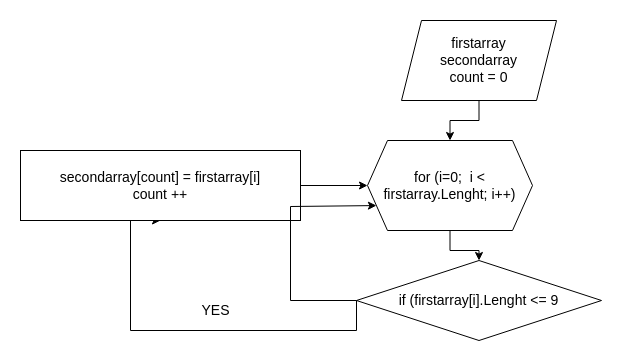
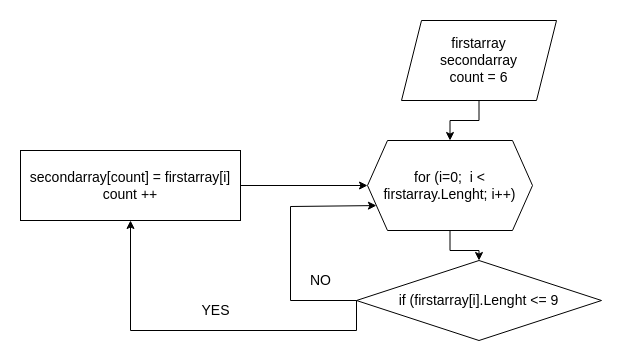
(479, 61) -> (479, 61)
(161, 186) -> (131, 186)
none -> (321, 281)
